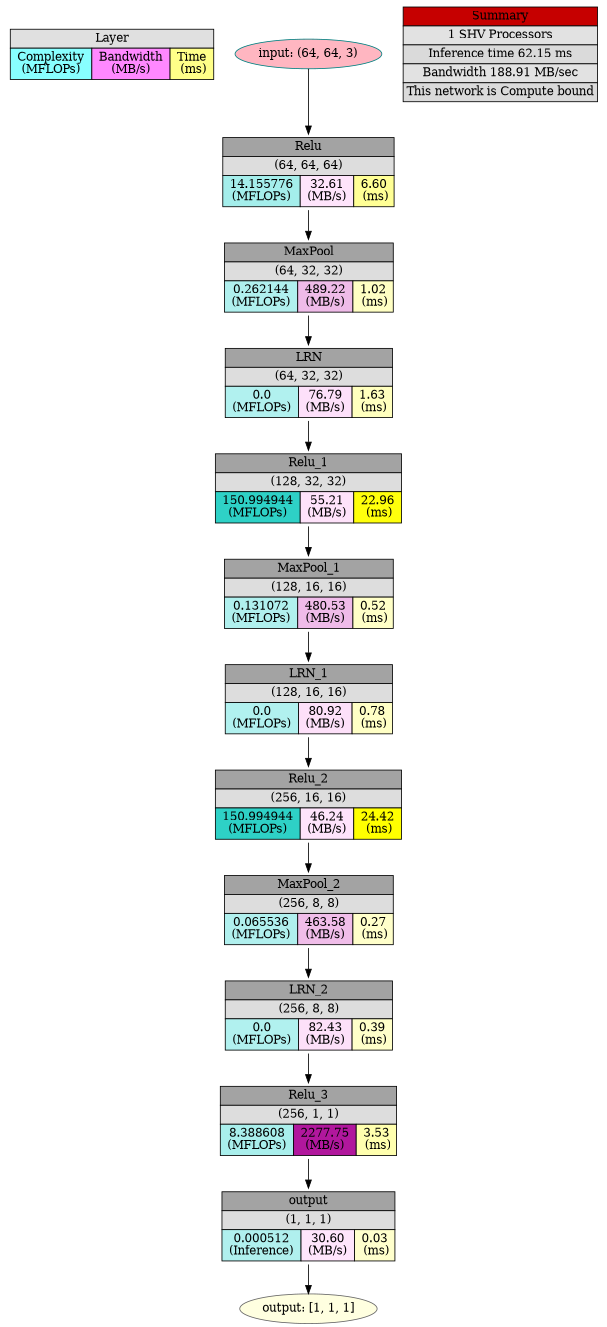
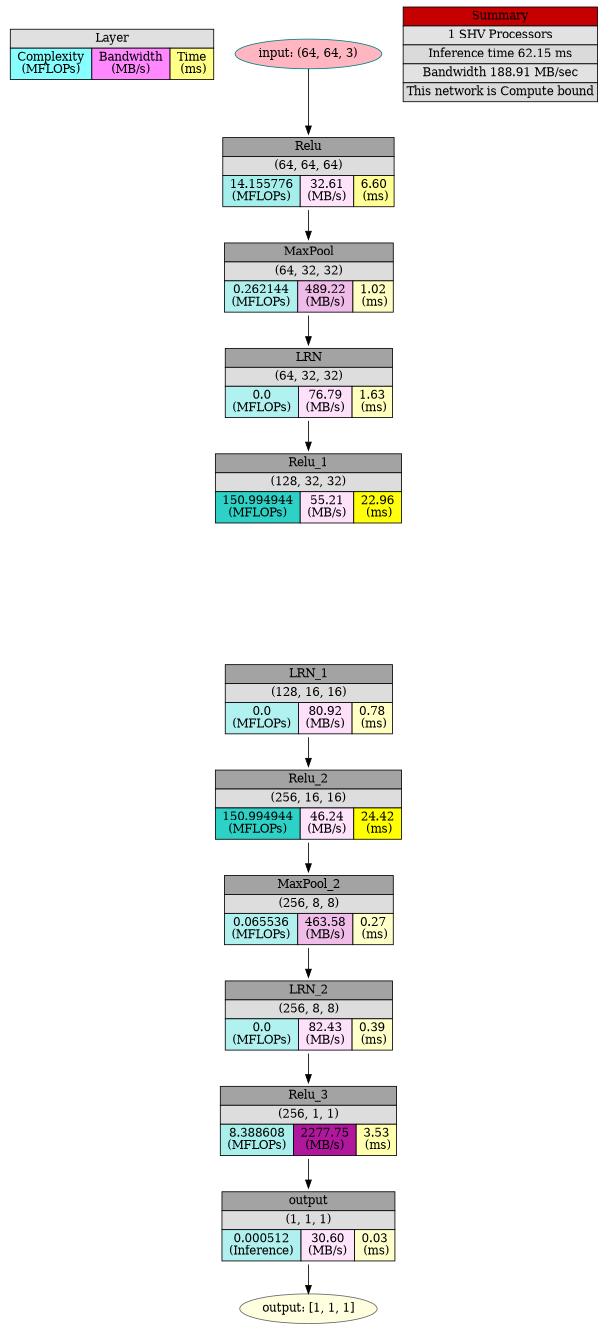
(308, 594) -> none
